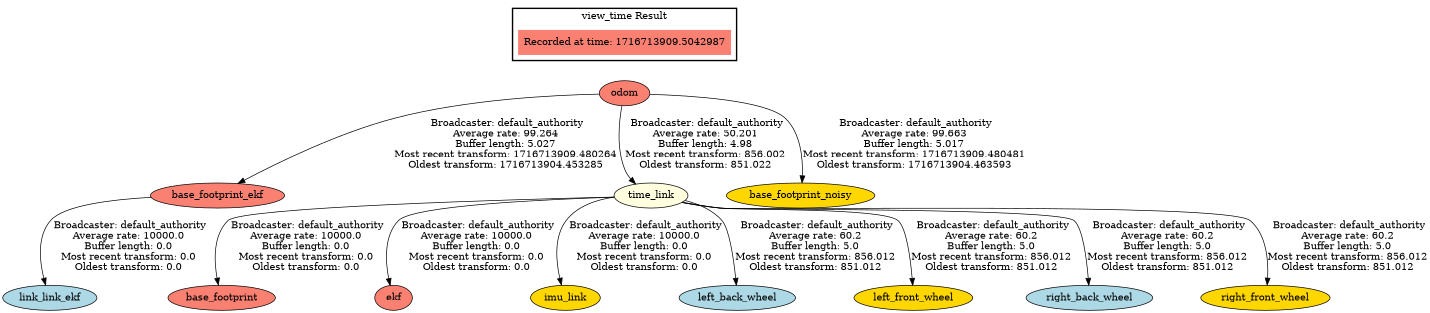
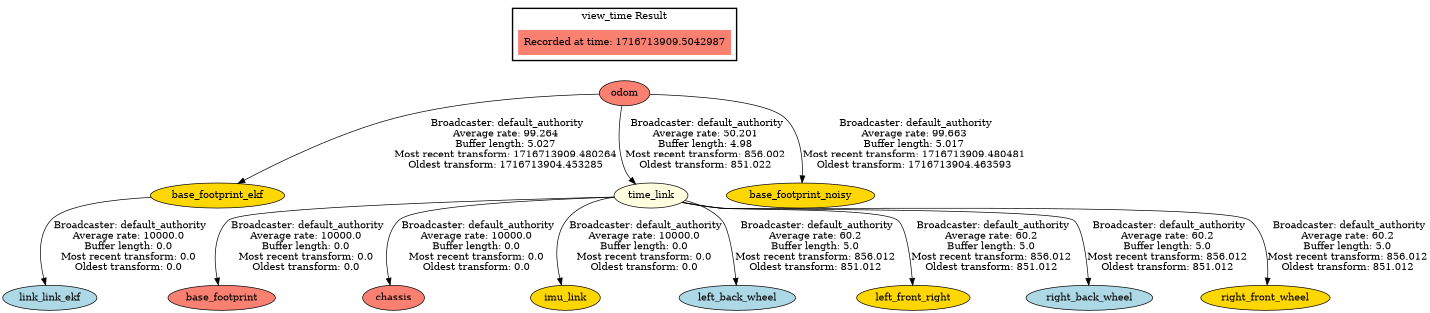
(218, 196) -> (218, 196)
(394, 298) -> (394, 298)
(913, 298) -> (913, 298)
